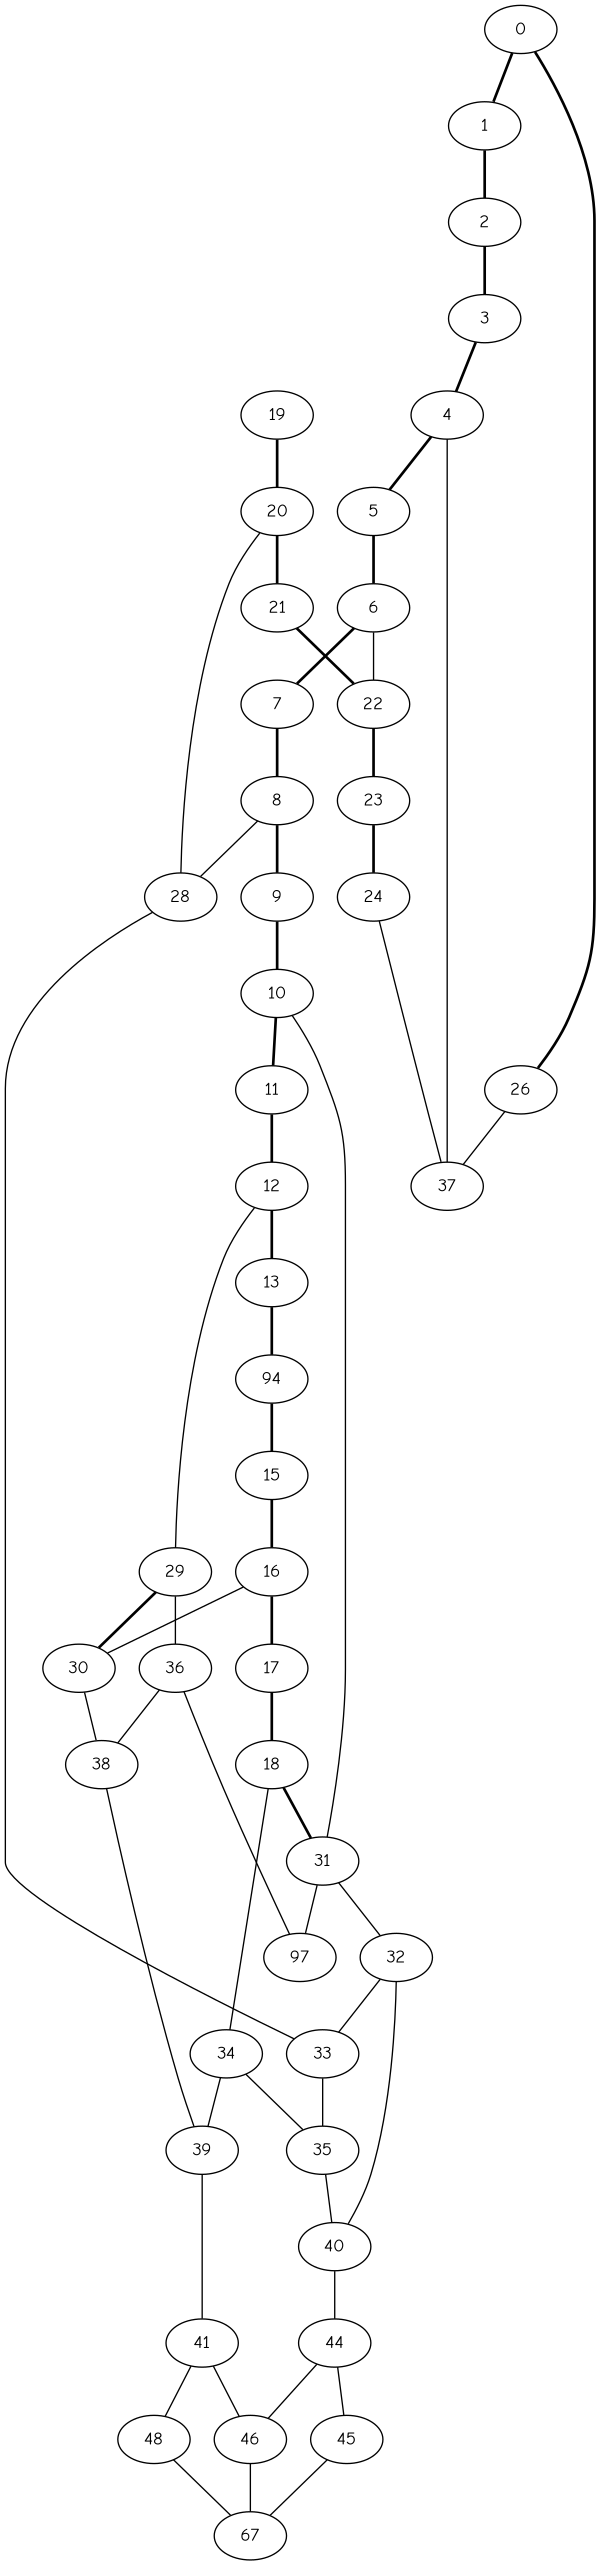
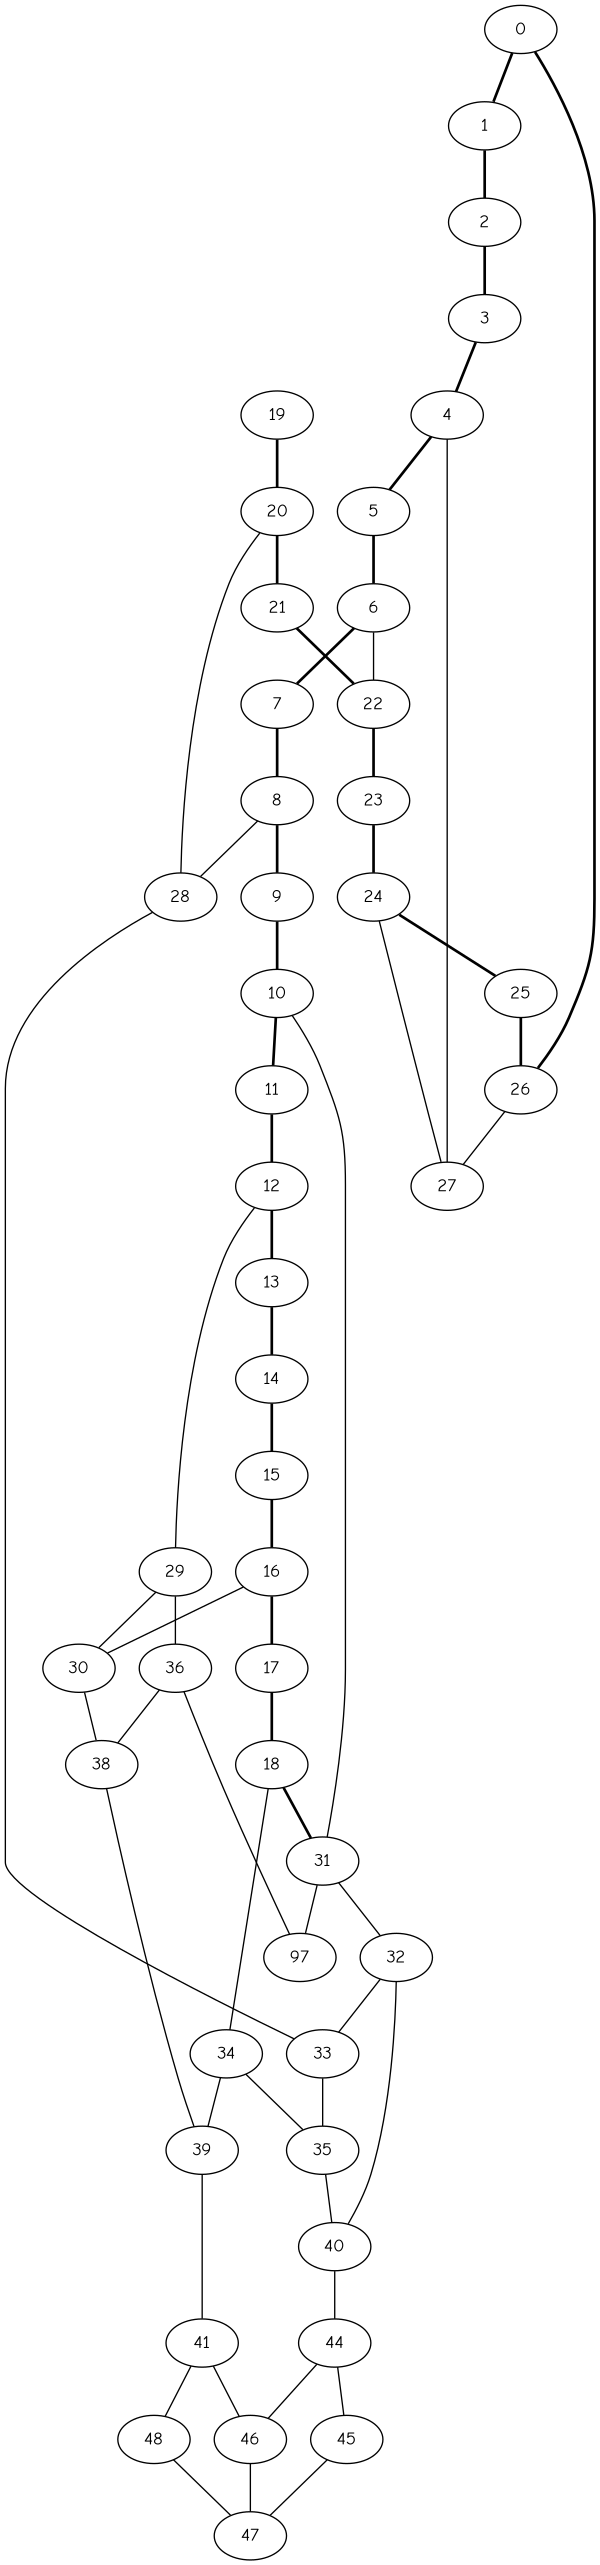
none -> (521, 993)
(447, 1186) -> (447, 1186)
(272, 1379) -> (272, 1379)
(127, 1620) -> (127, 1620)
(250, 2536) -> (250, 2536)
